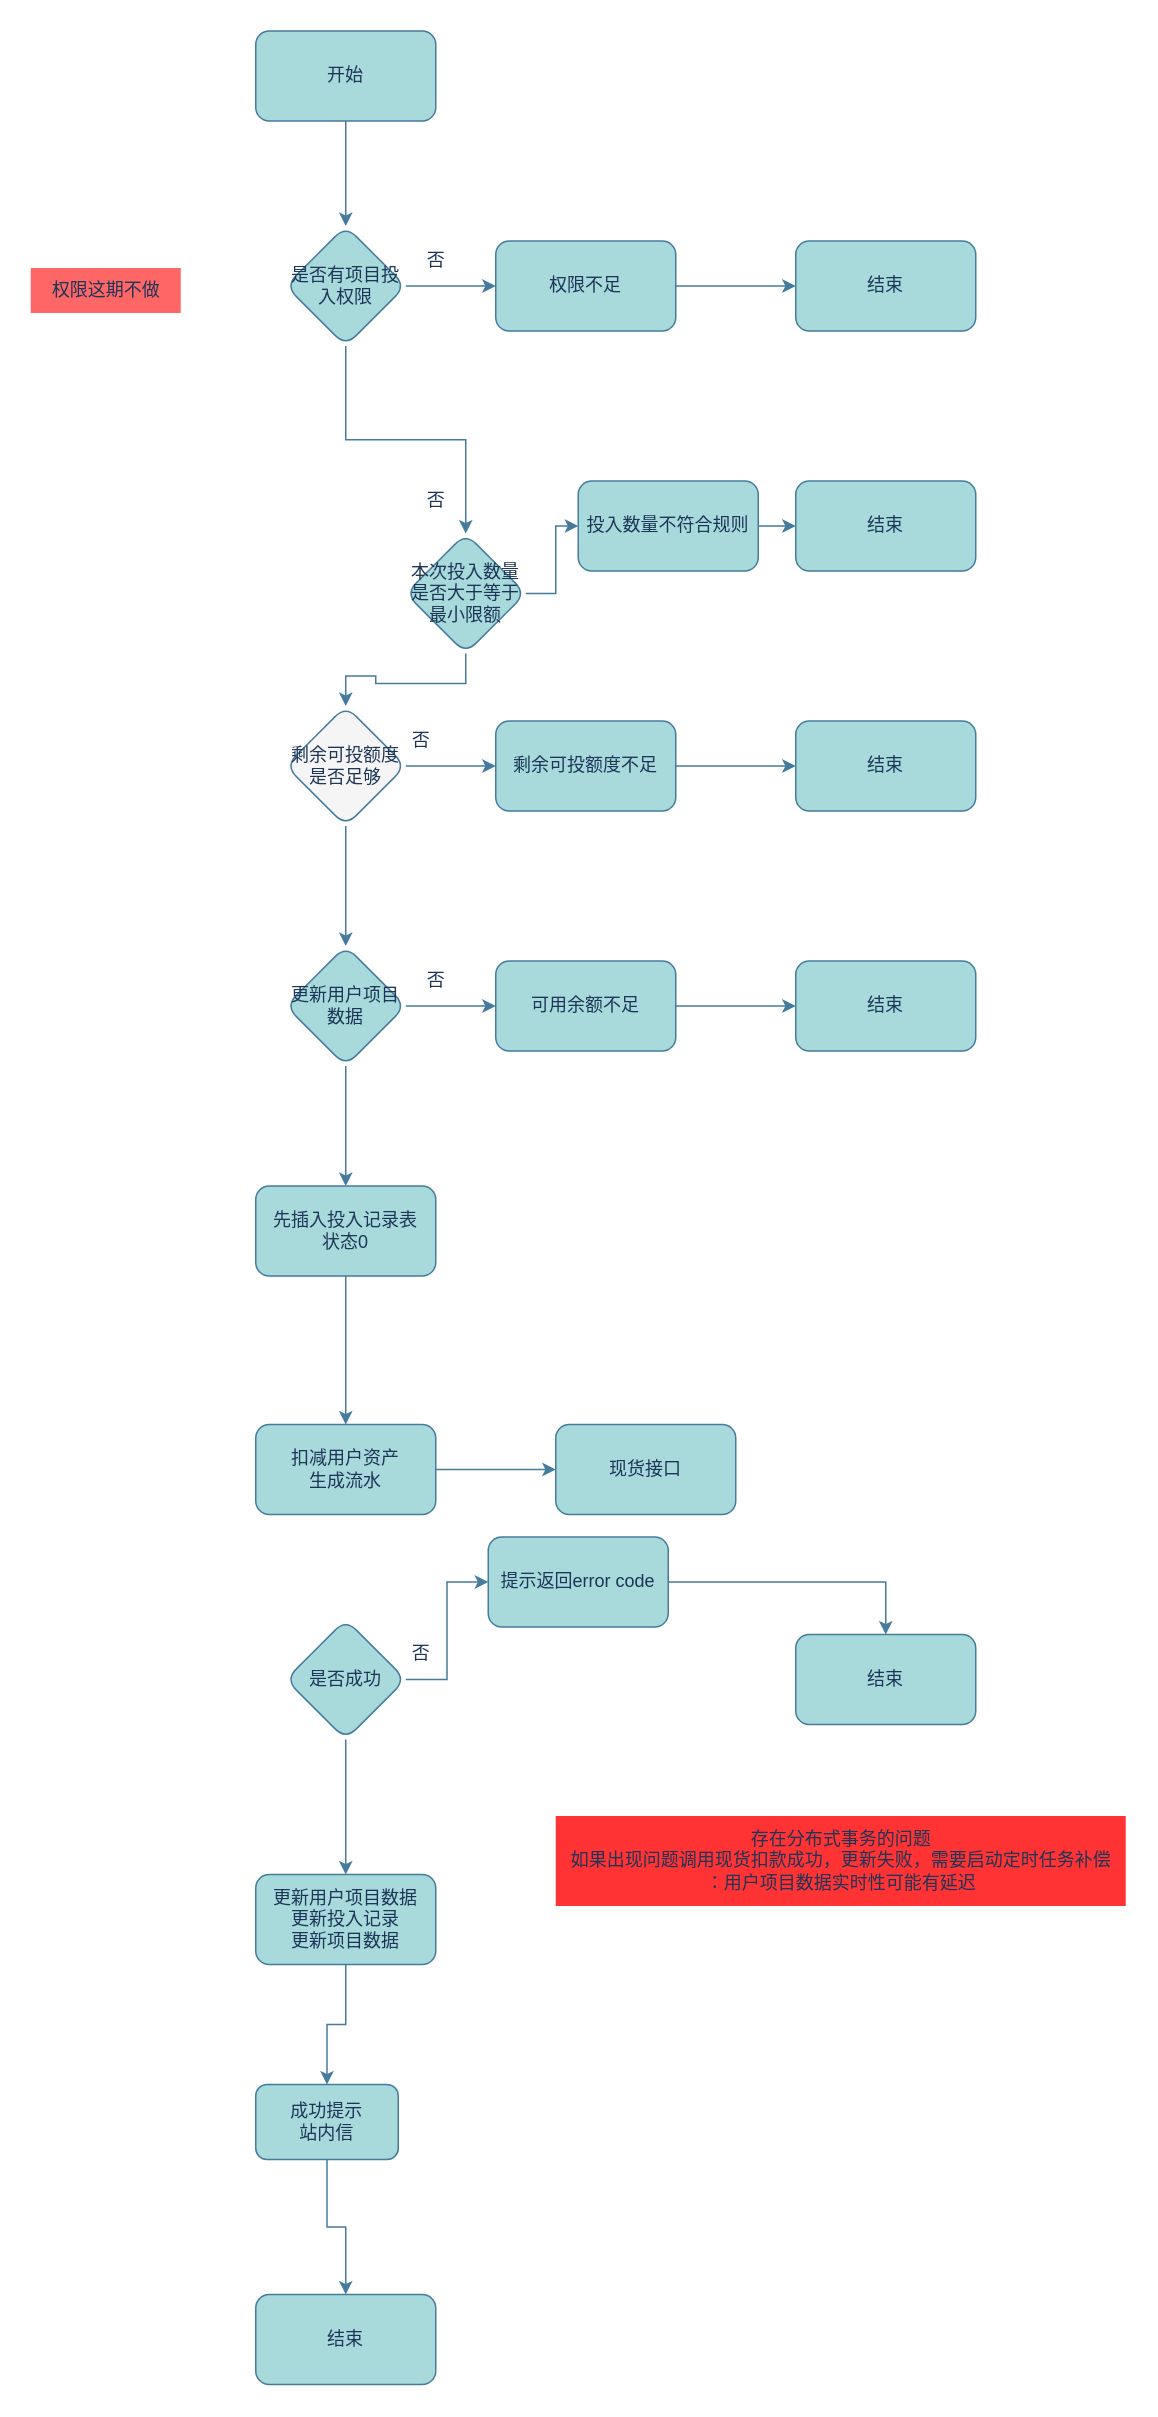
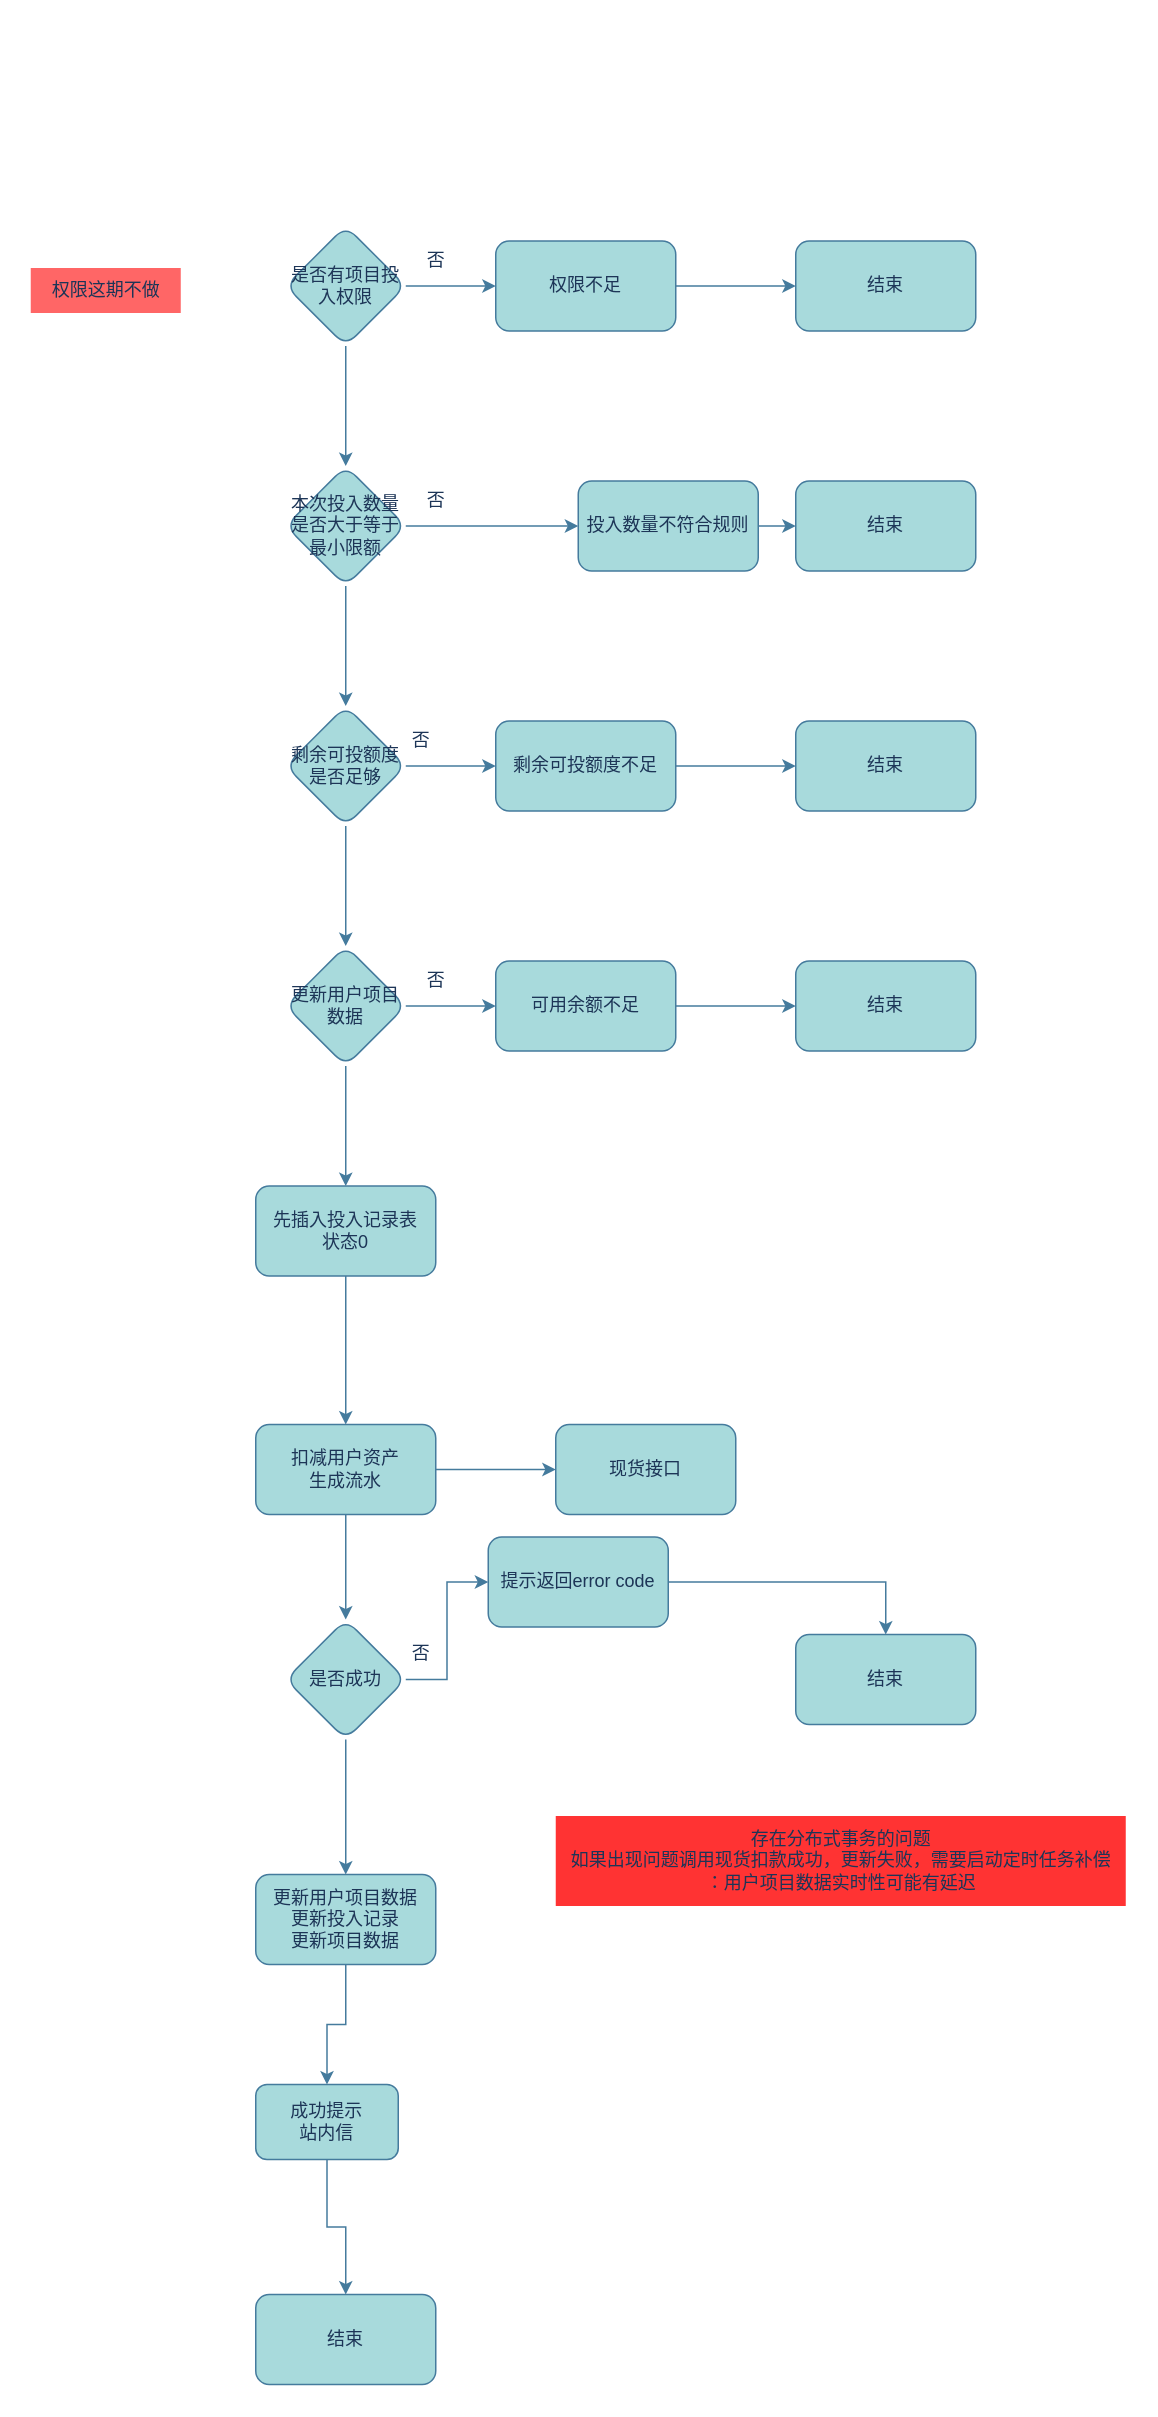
(346, 76) -> none
(346, 168) -> none
(466, 593) -> (346, 526)
(346, 766) -> (346, 766)
none -> (346, 1561)
